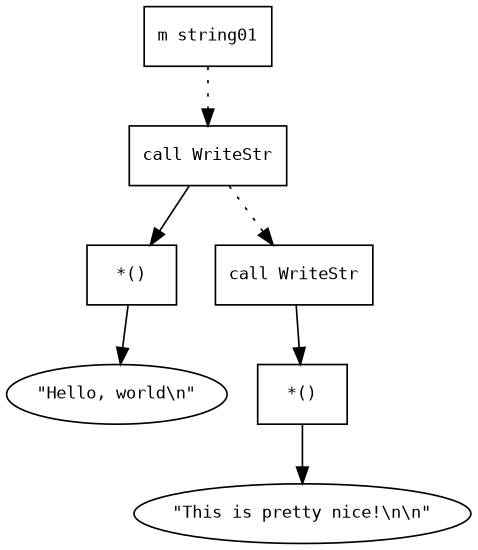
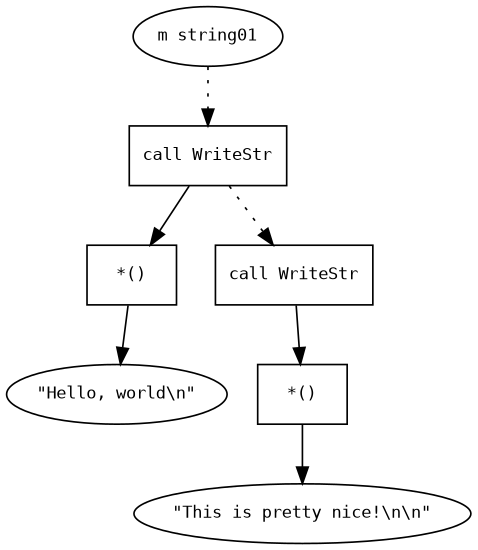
(208, 36) -> (208, 36)
